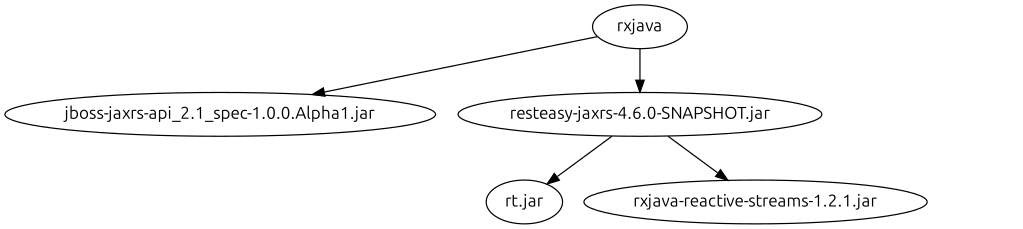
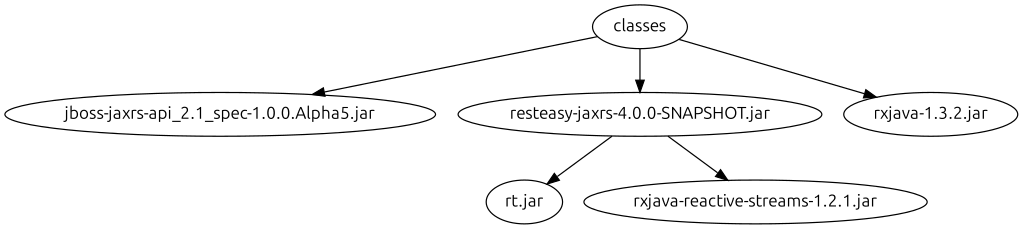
(640, 27) -> (640, 27)
(220, 114) -> (220, 114)
(640, 114) -> (640, 114)
none -> (931, 114)
